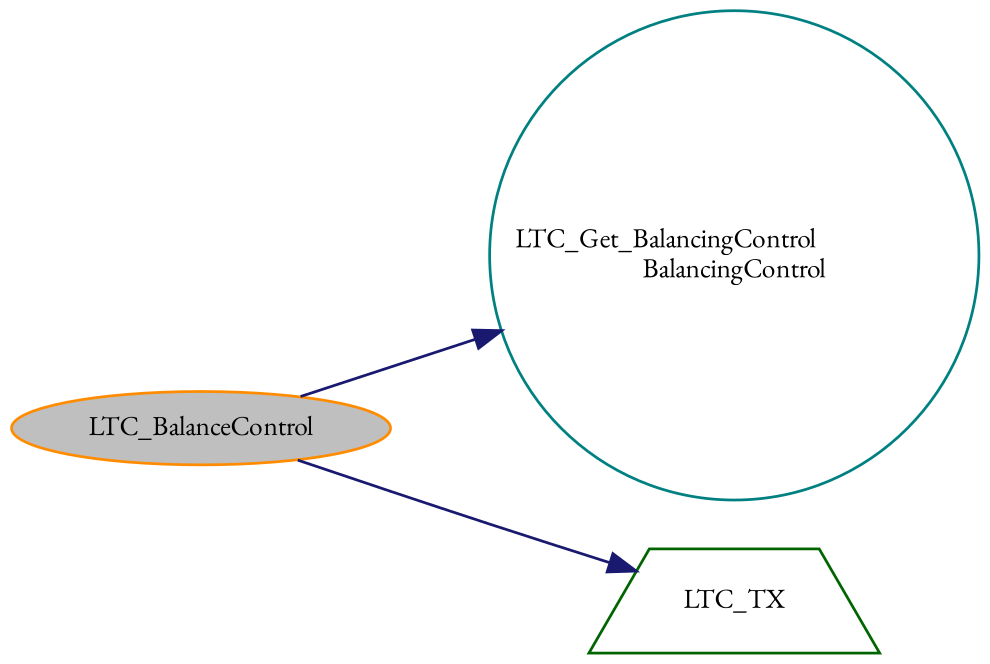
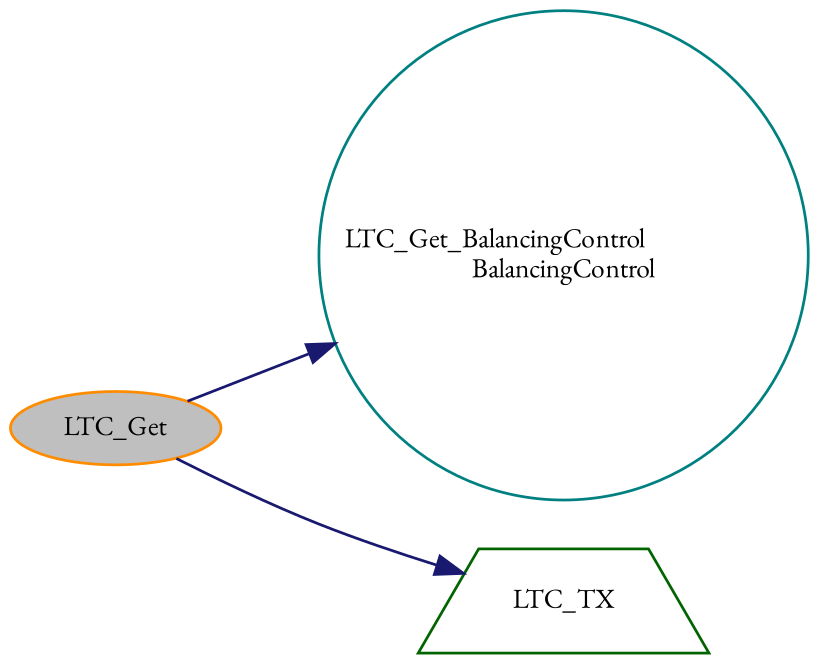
(201, 428) -> (116, 428)
